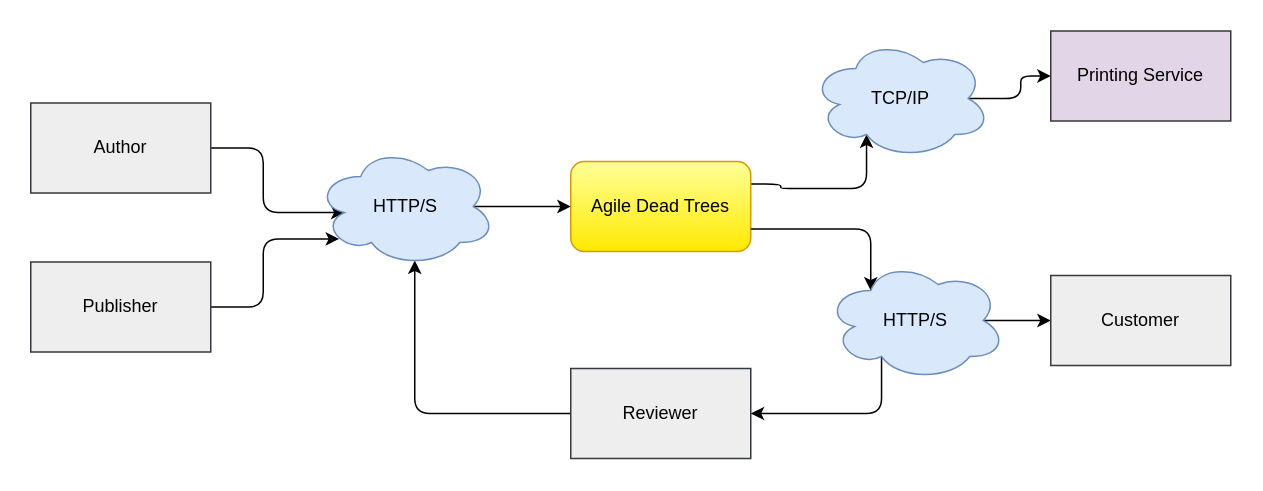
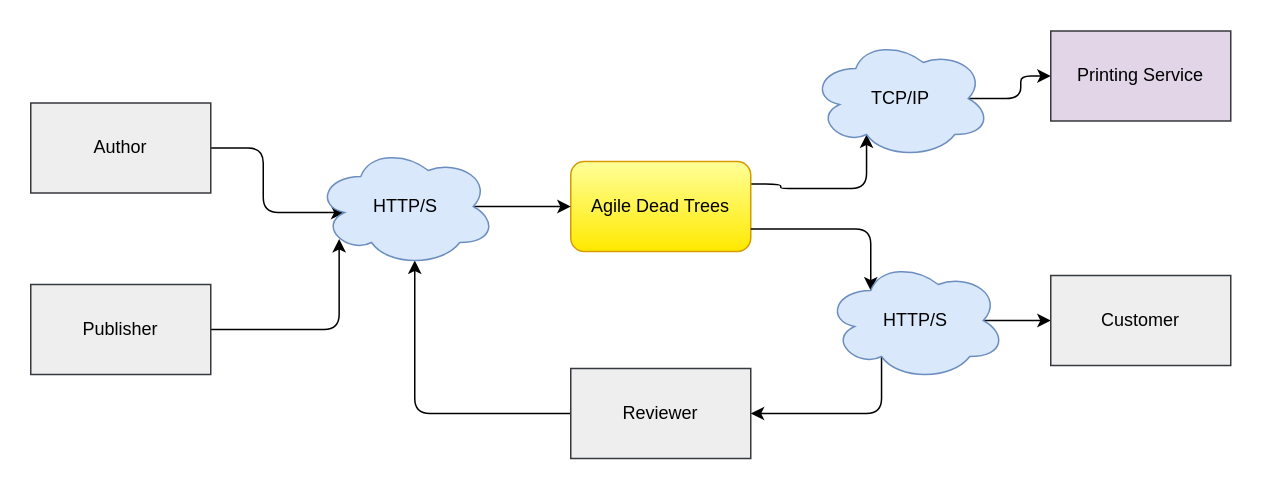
(121, 307) -> (121, 329)
